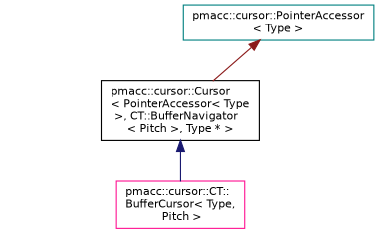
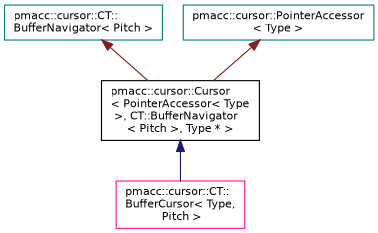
none -> (83, 23)
